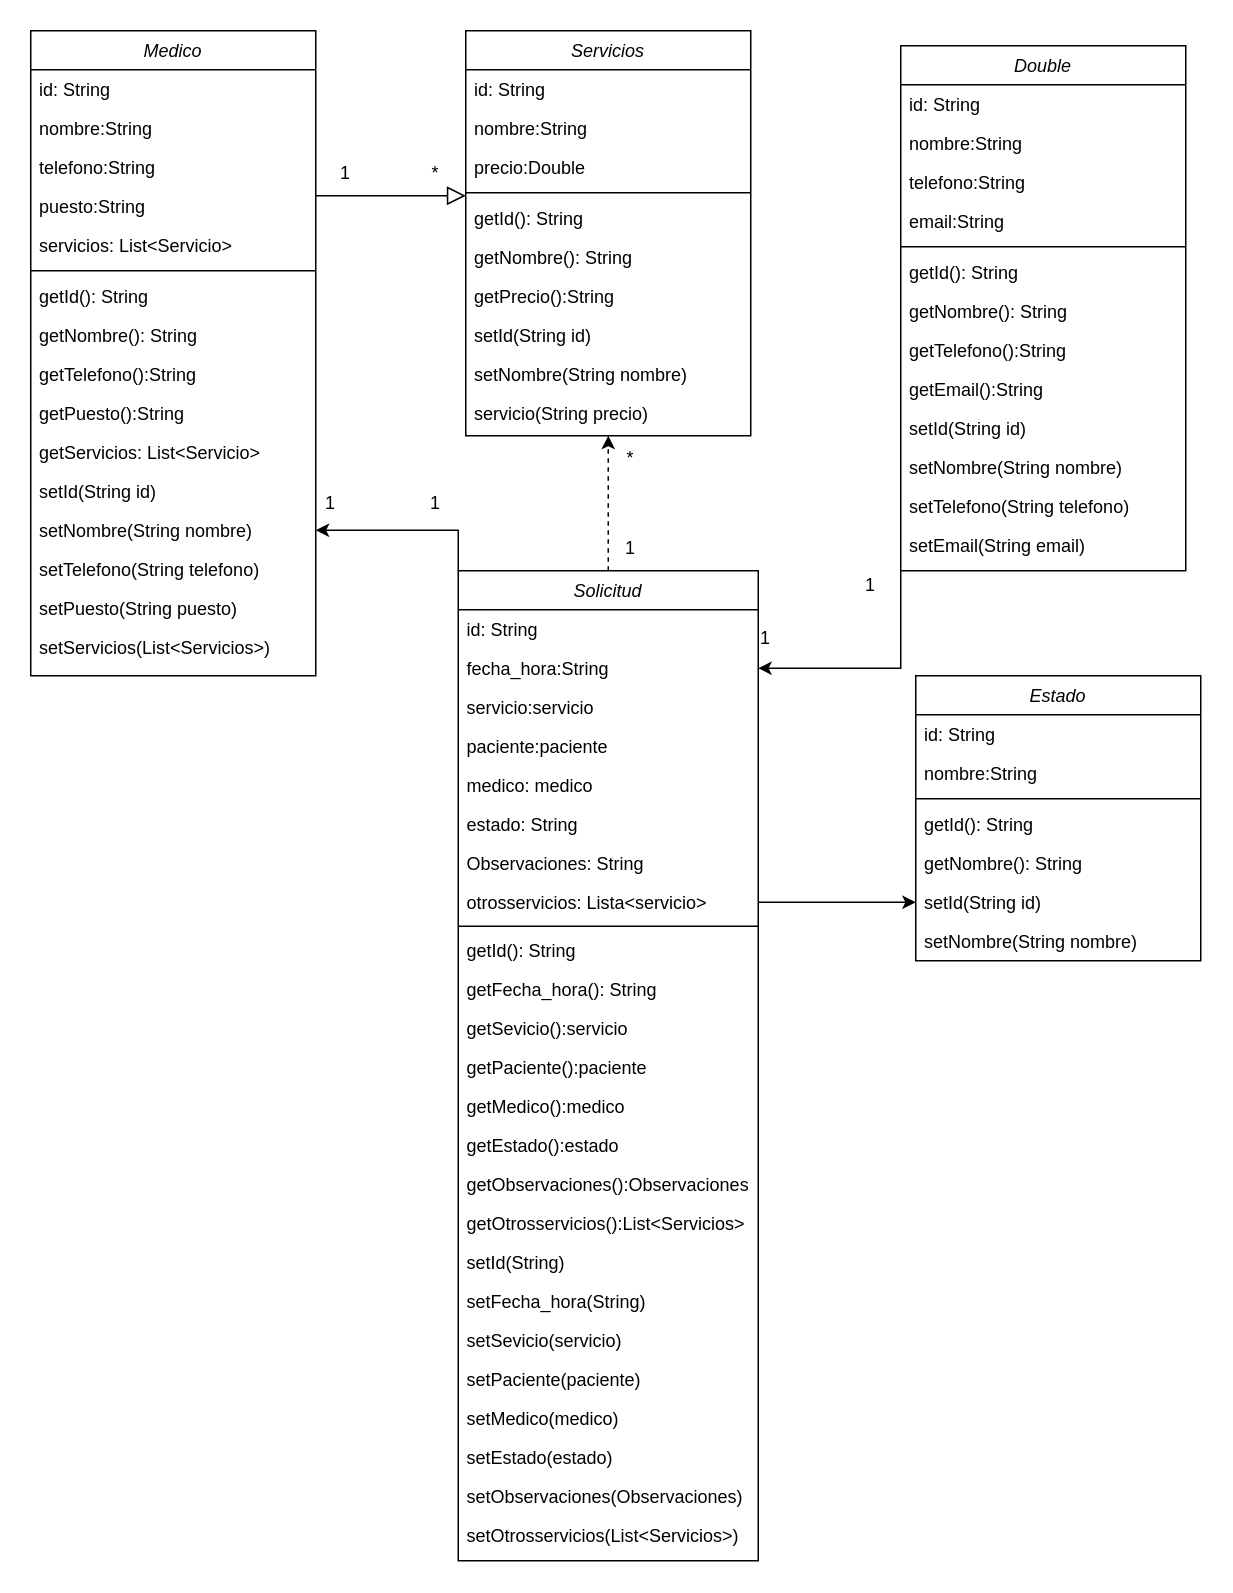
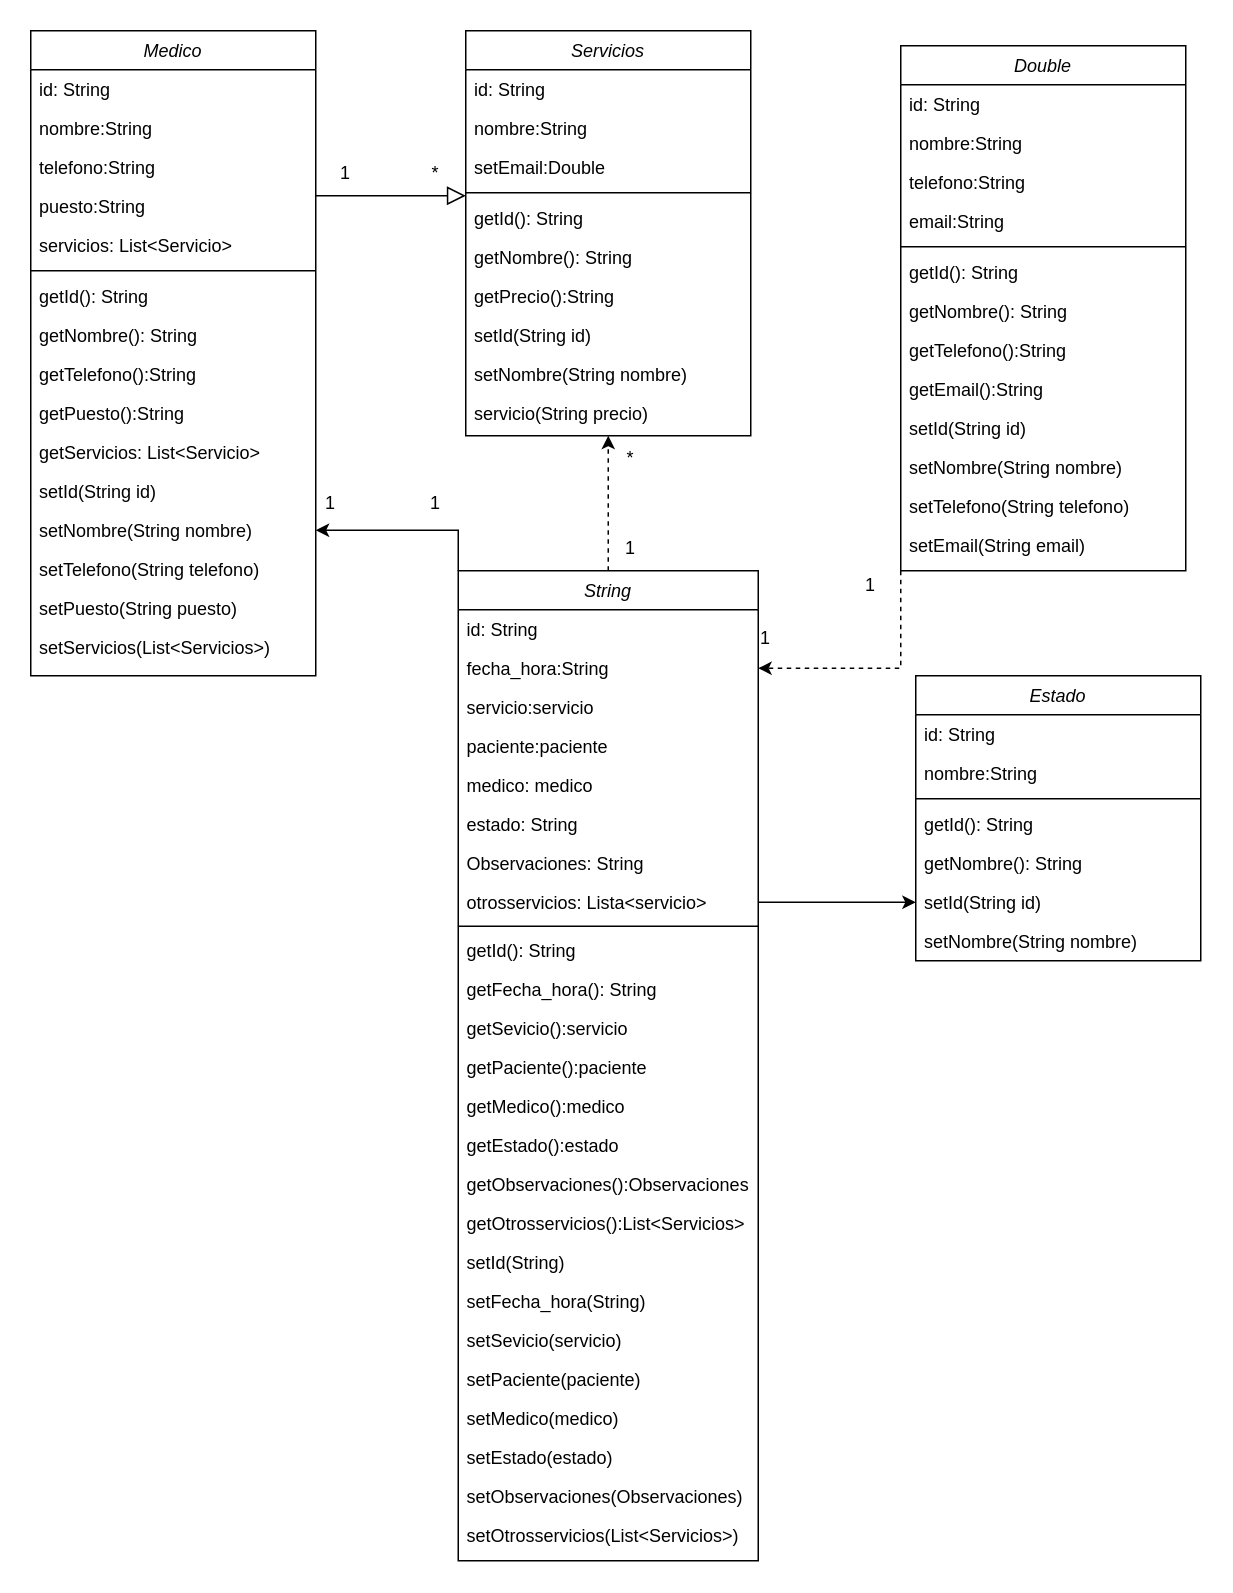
(533, 168) -> (540, 168)
(608, 591) -> (608, 591)
(884, 668) -> (884, 668)
